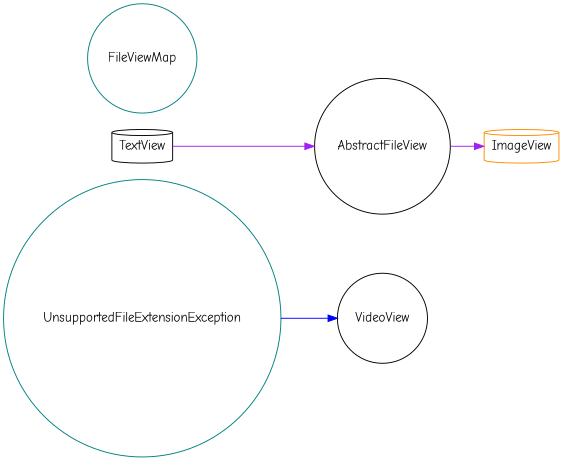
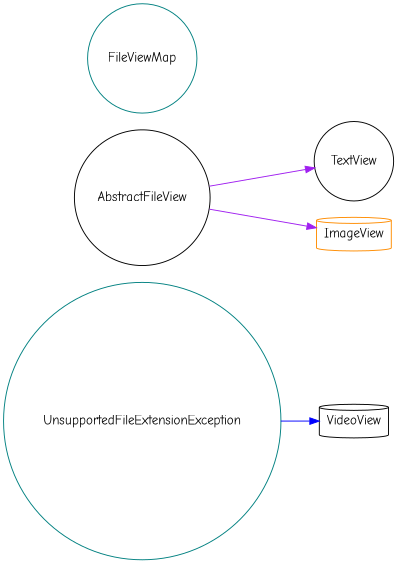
(142, 146) -> (354, 161)
(239, 146) -> (258, 178)
(382, 318) -> (354, 421)
